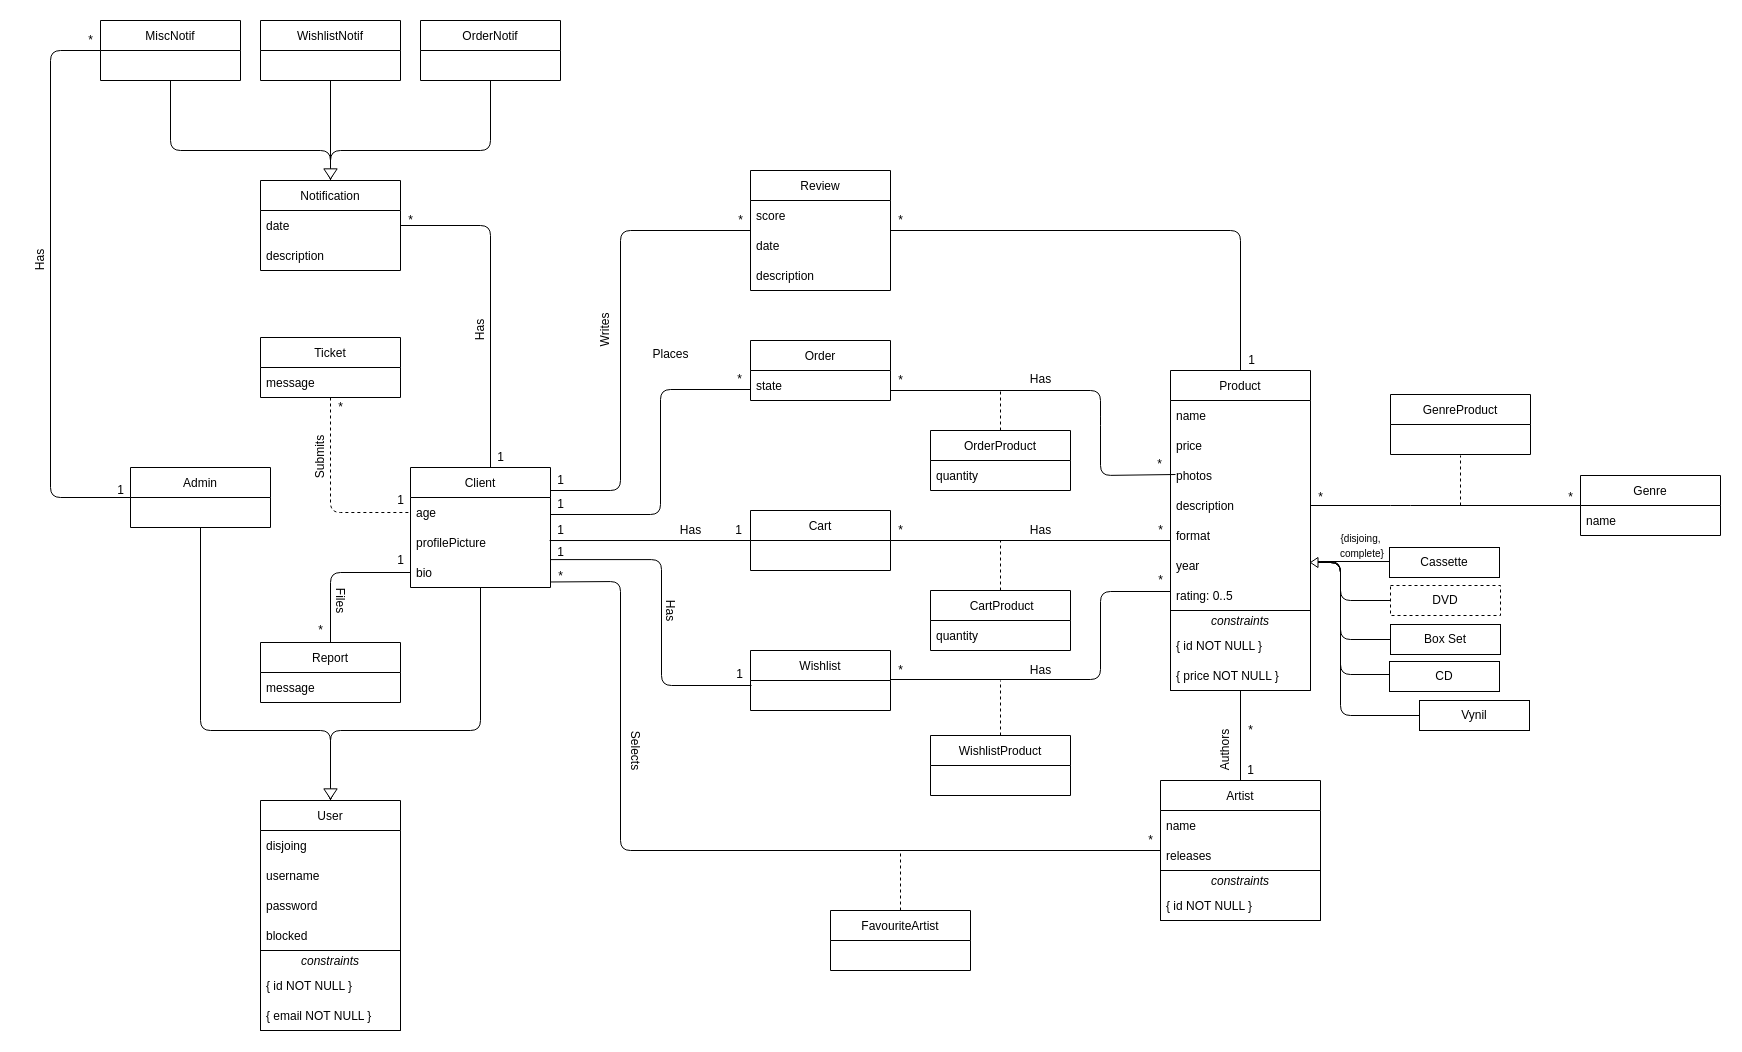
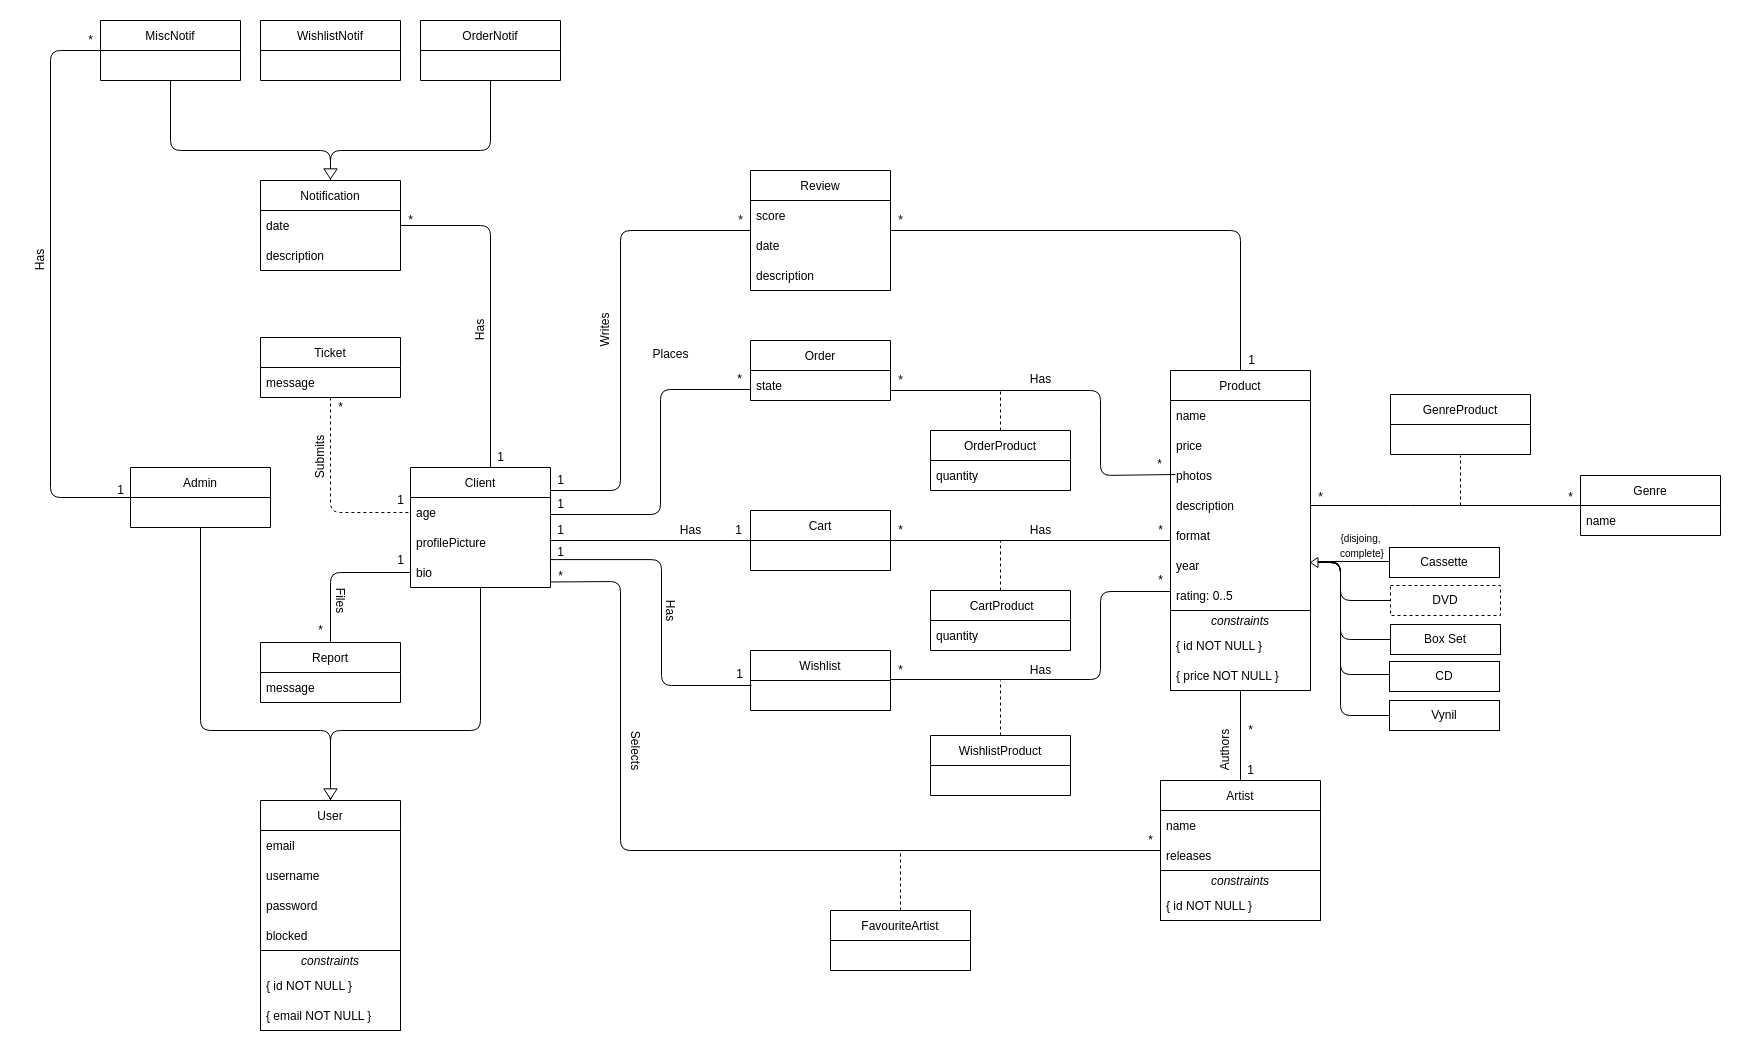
(331, 117) -> none
(1475, 716) -> (1445, 716)
(290, 846) -> (280, 846)
